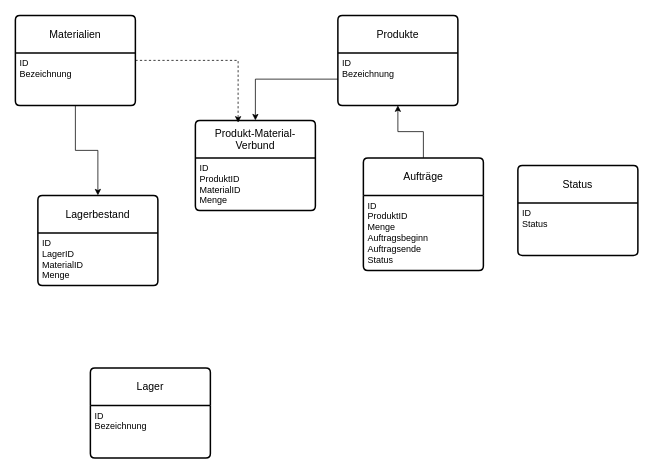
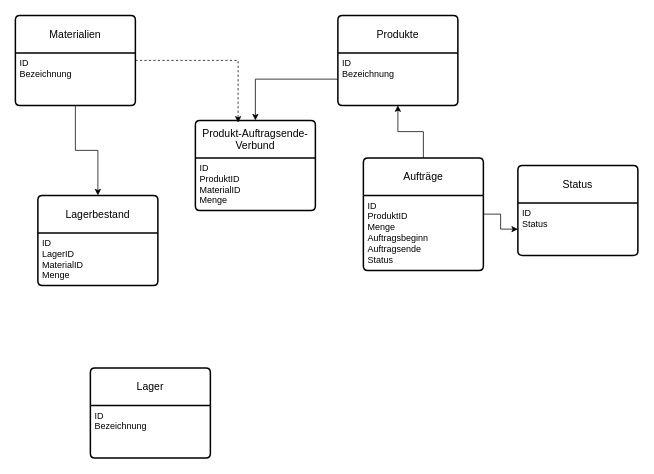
(255, 139) -> (255, 139)
none -> (501, 220)
